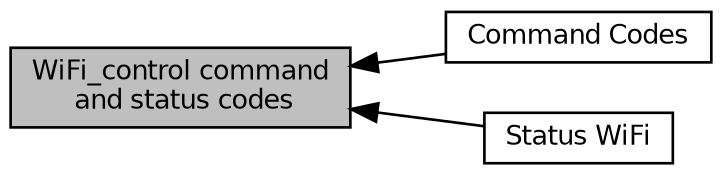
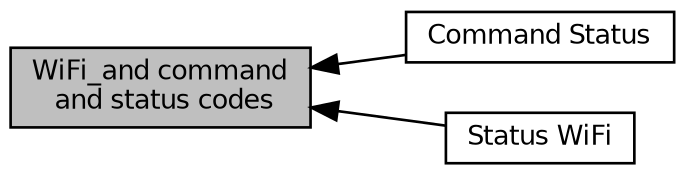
(579, 37) -> (540, 37)
(180, 88) -> (161, 88)
